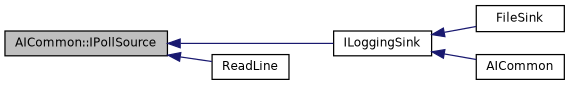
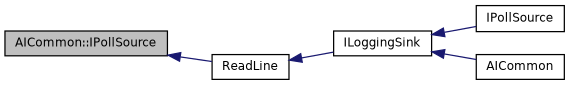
(520, 19) -> (520, 19)
(257, 43) -> (317, 55)
